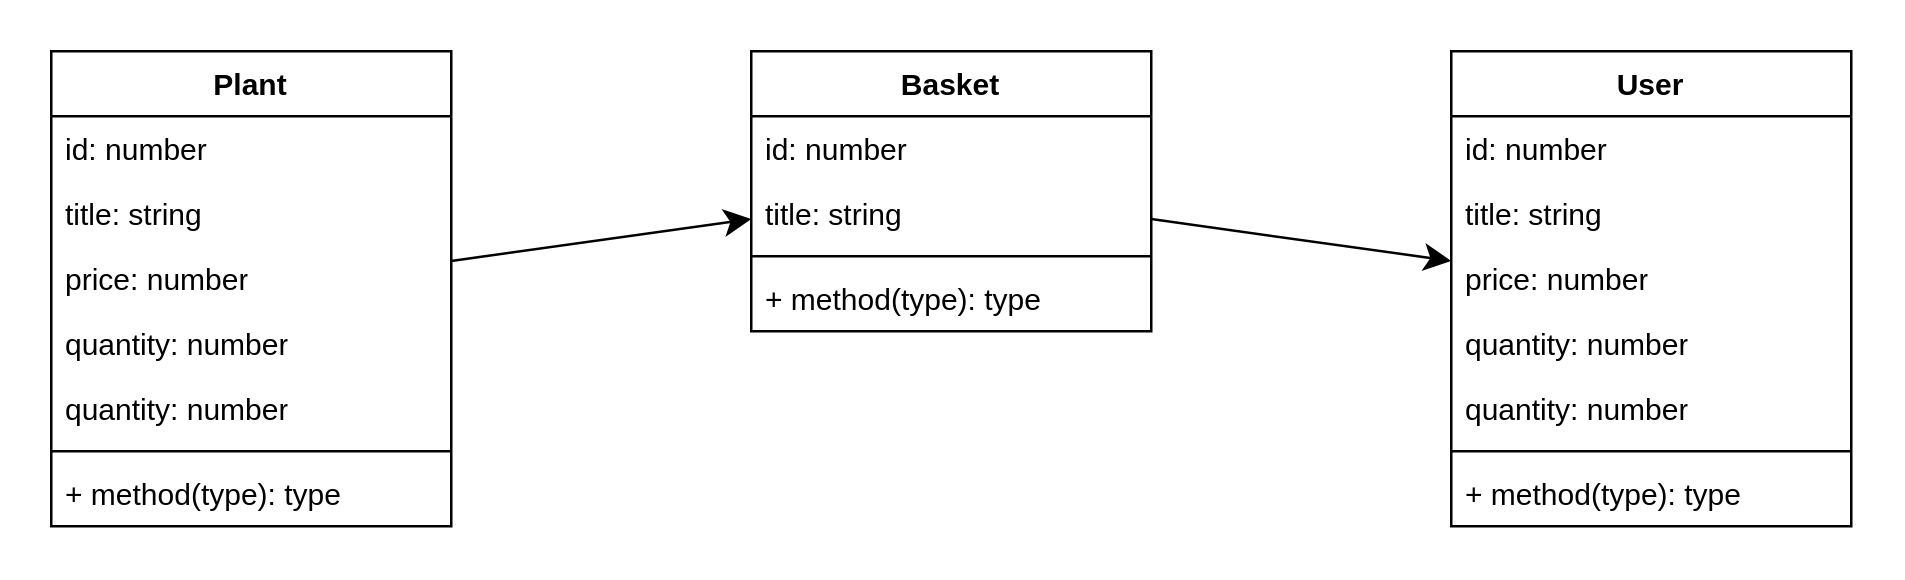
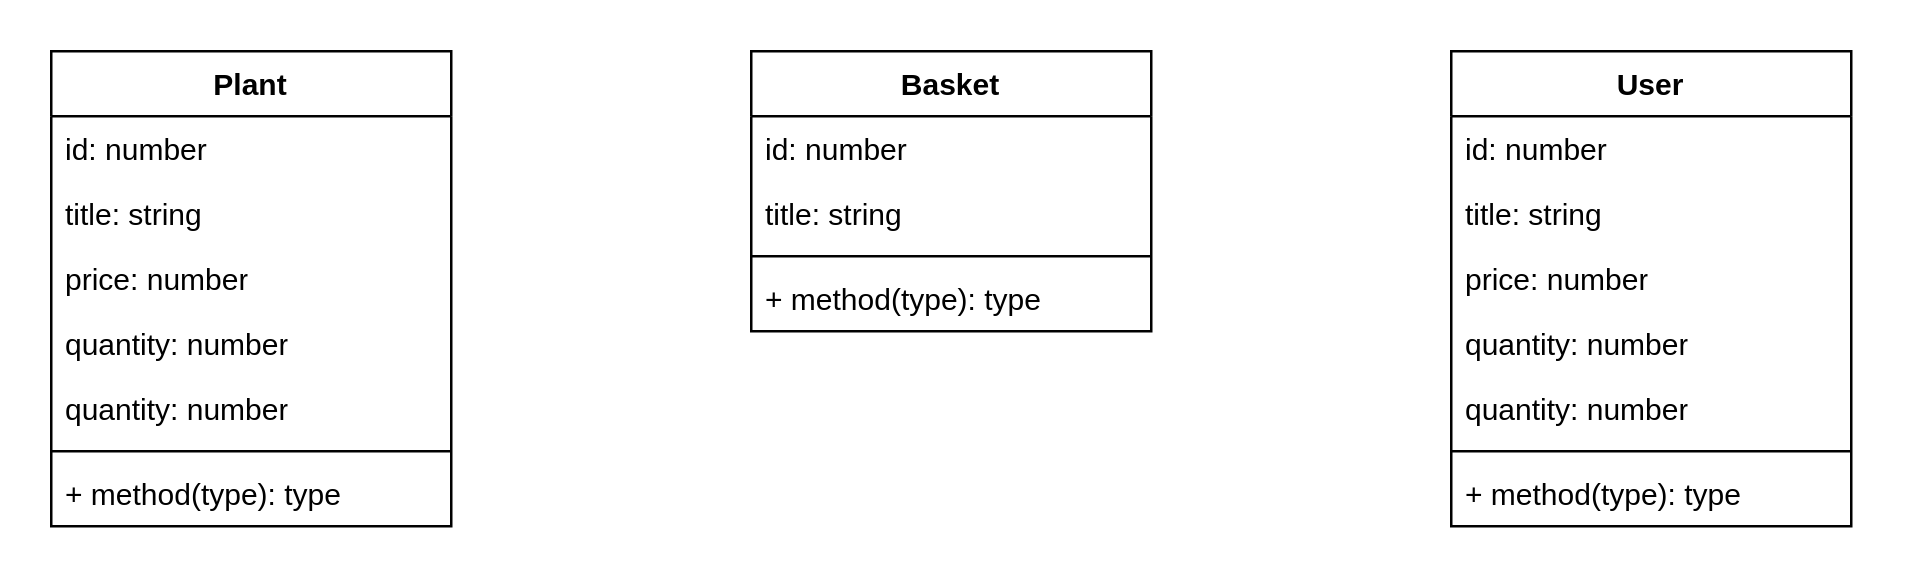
(1294, 239) -> none
(594, 241) -> none
